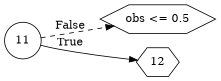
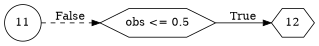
(85, 54) -> (239, 23)
